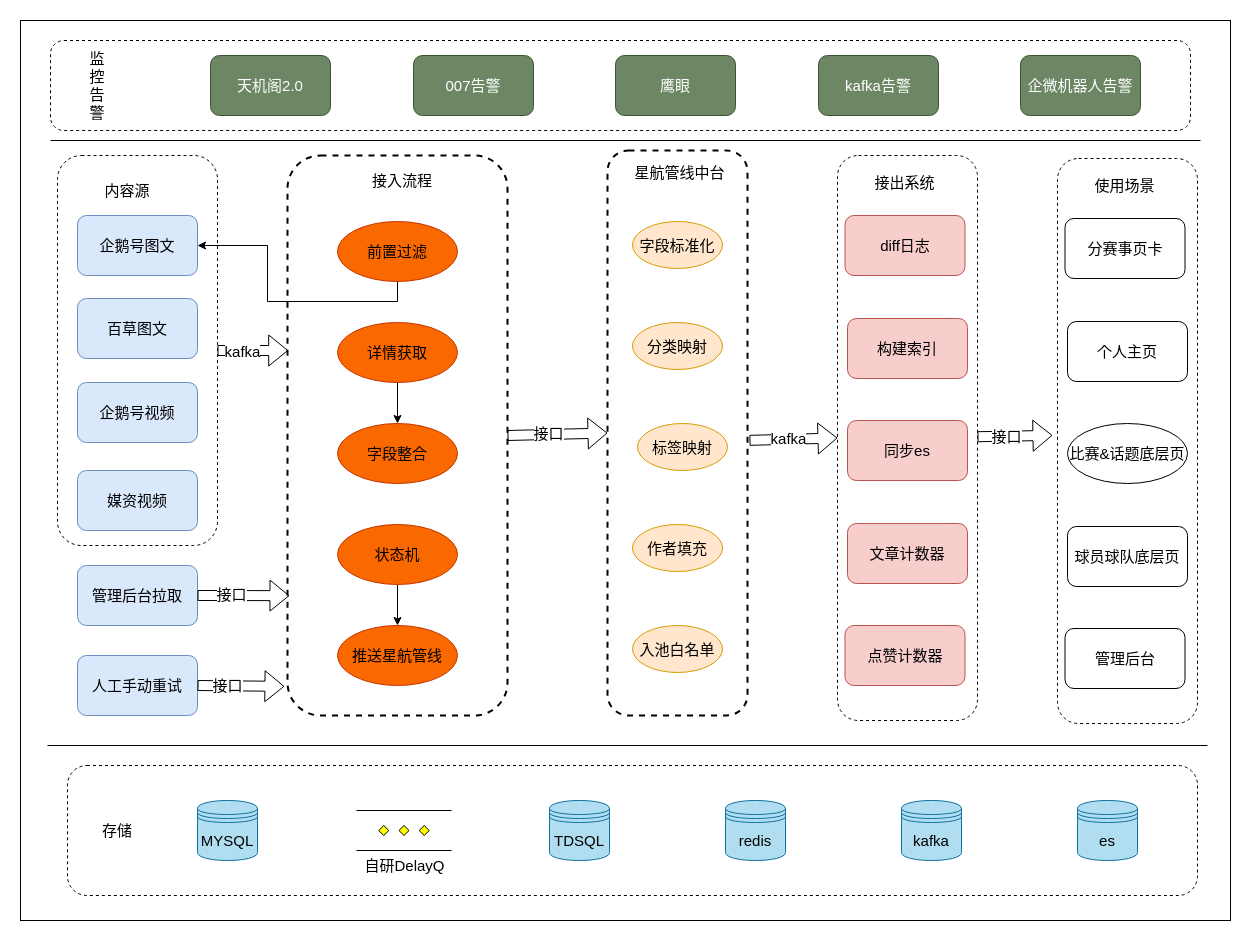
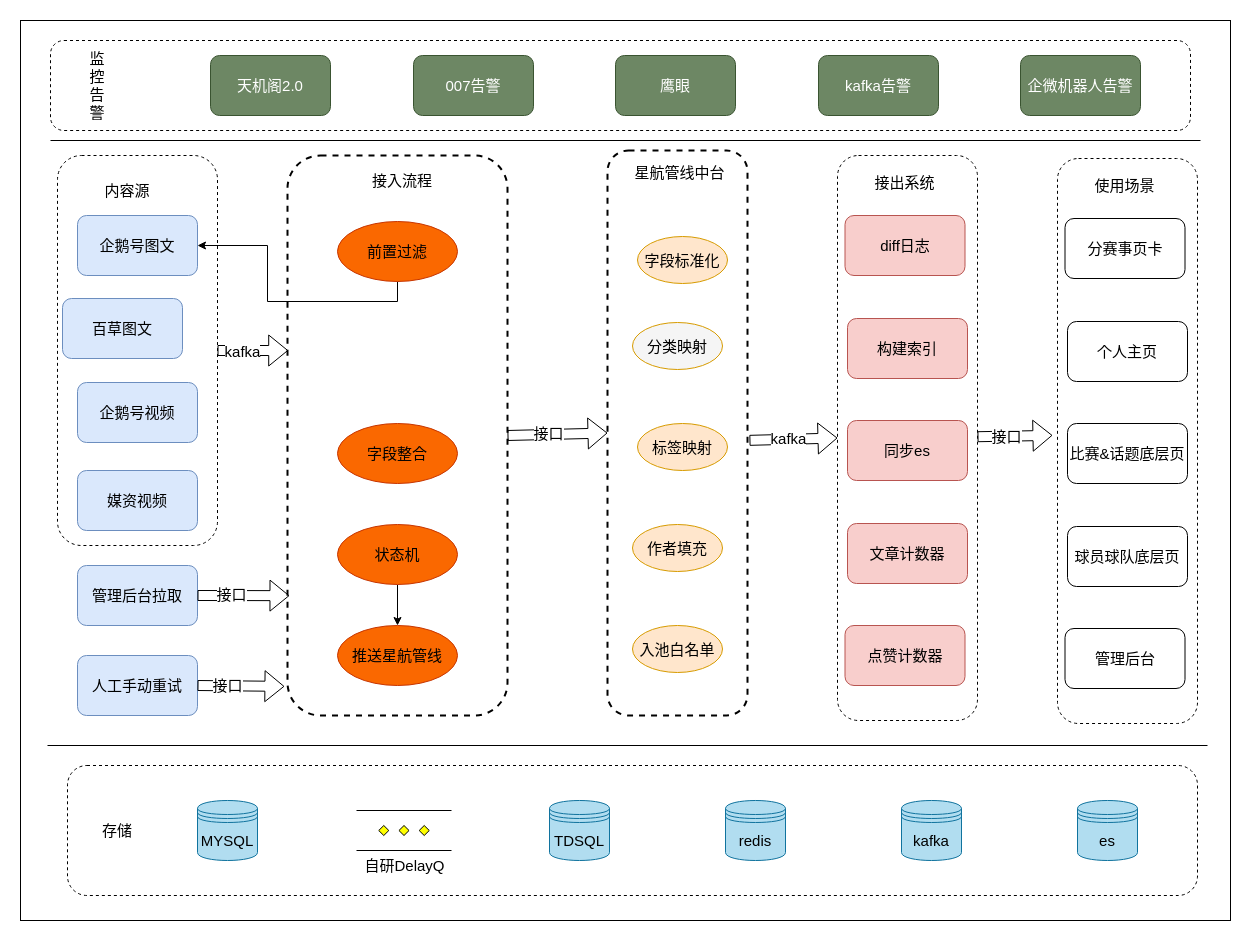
(678, 245) -> (683, 260)
(138, 329) -> (123, 329)
(678, 346) -> (678, 346)
(398, 353) -> none
(398, 400) -> none
(1128, 454) -> (1128, 454)
